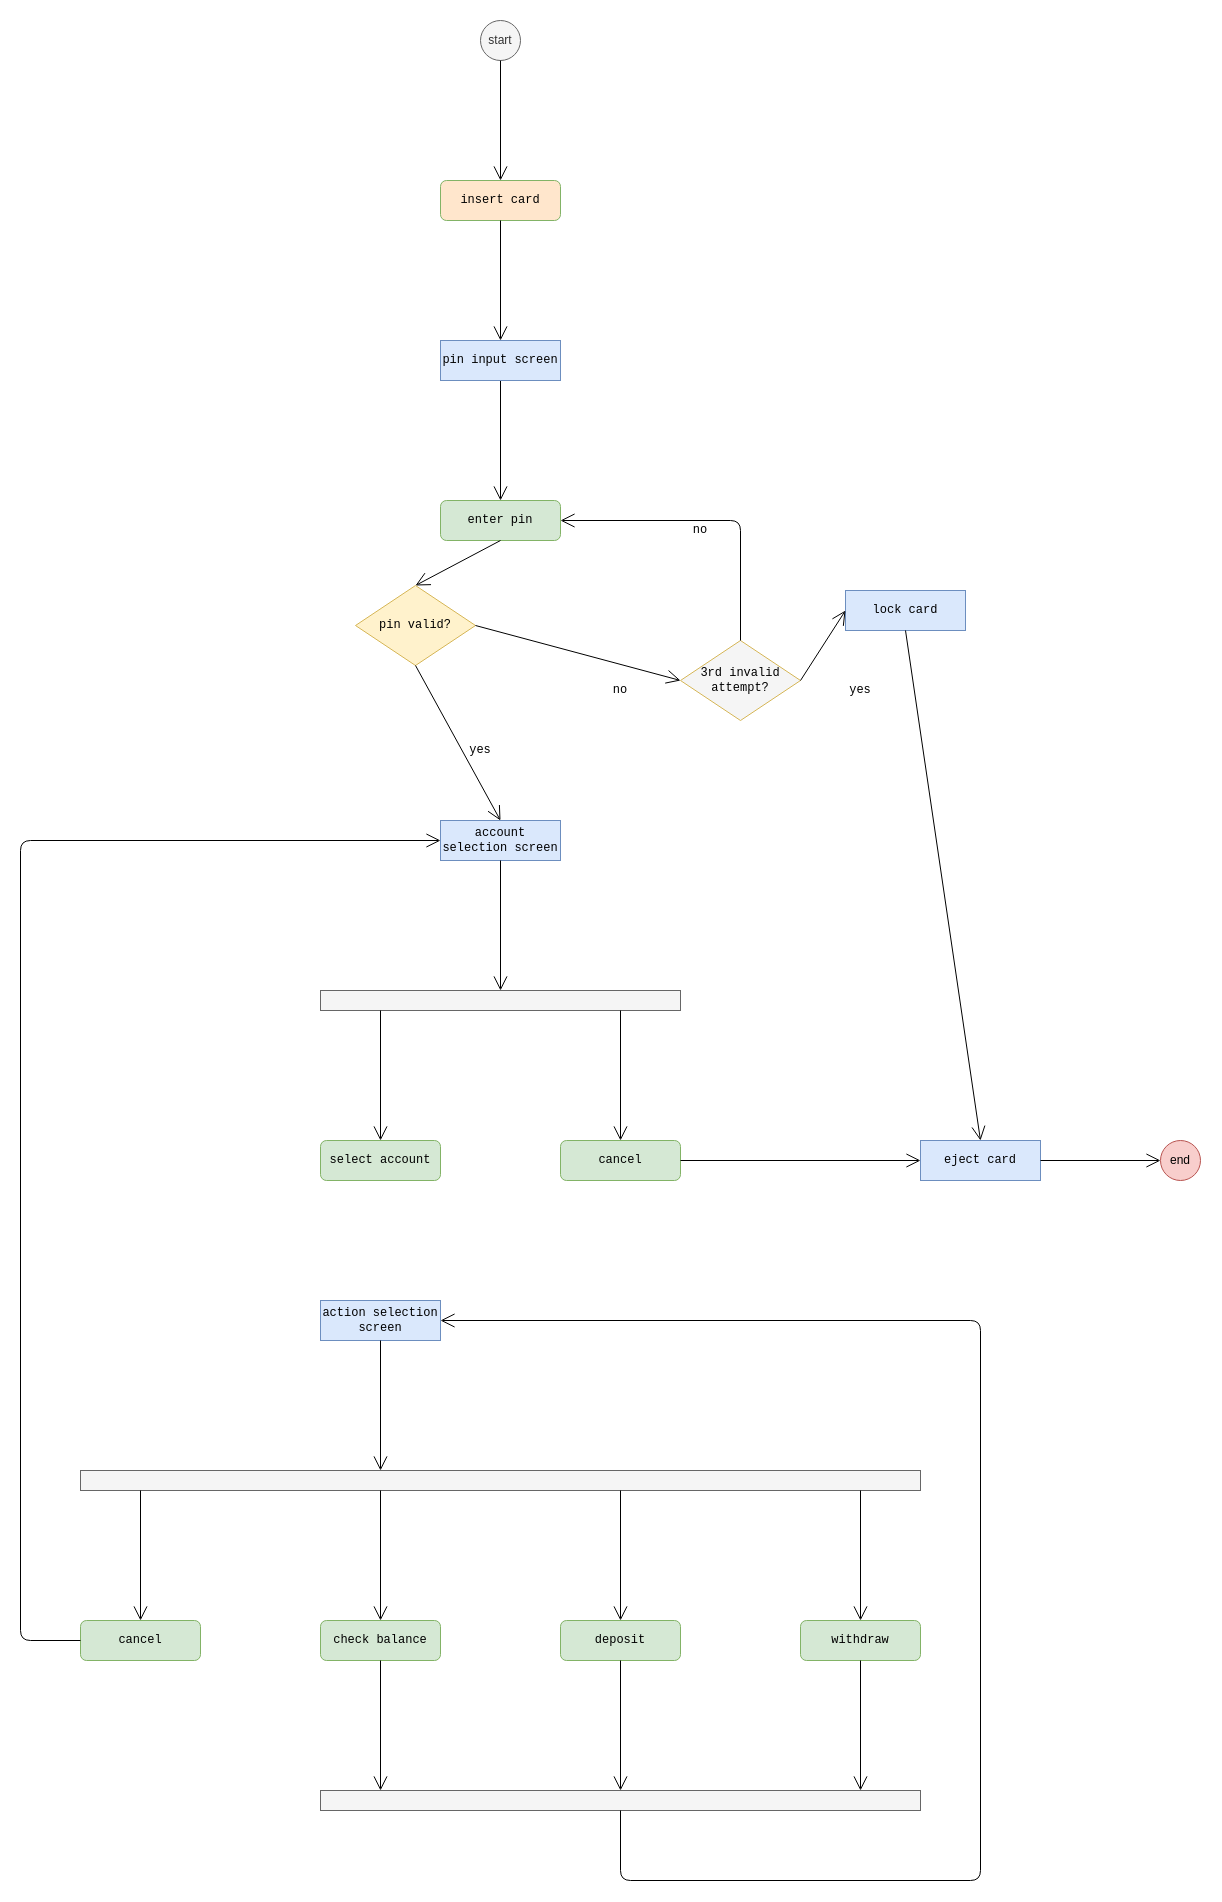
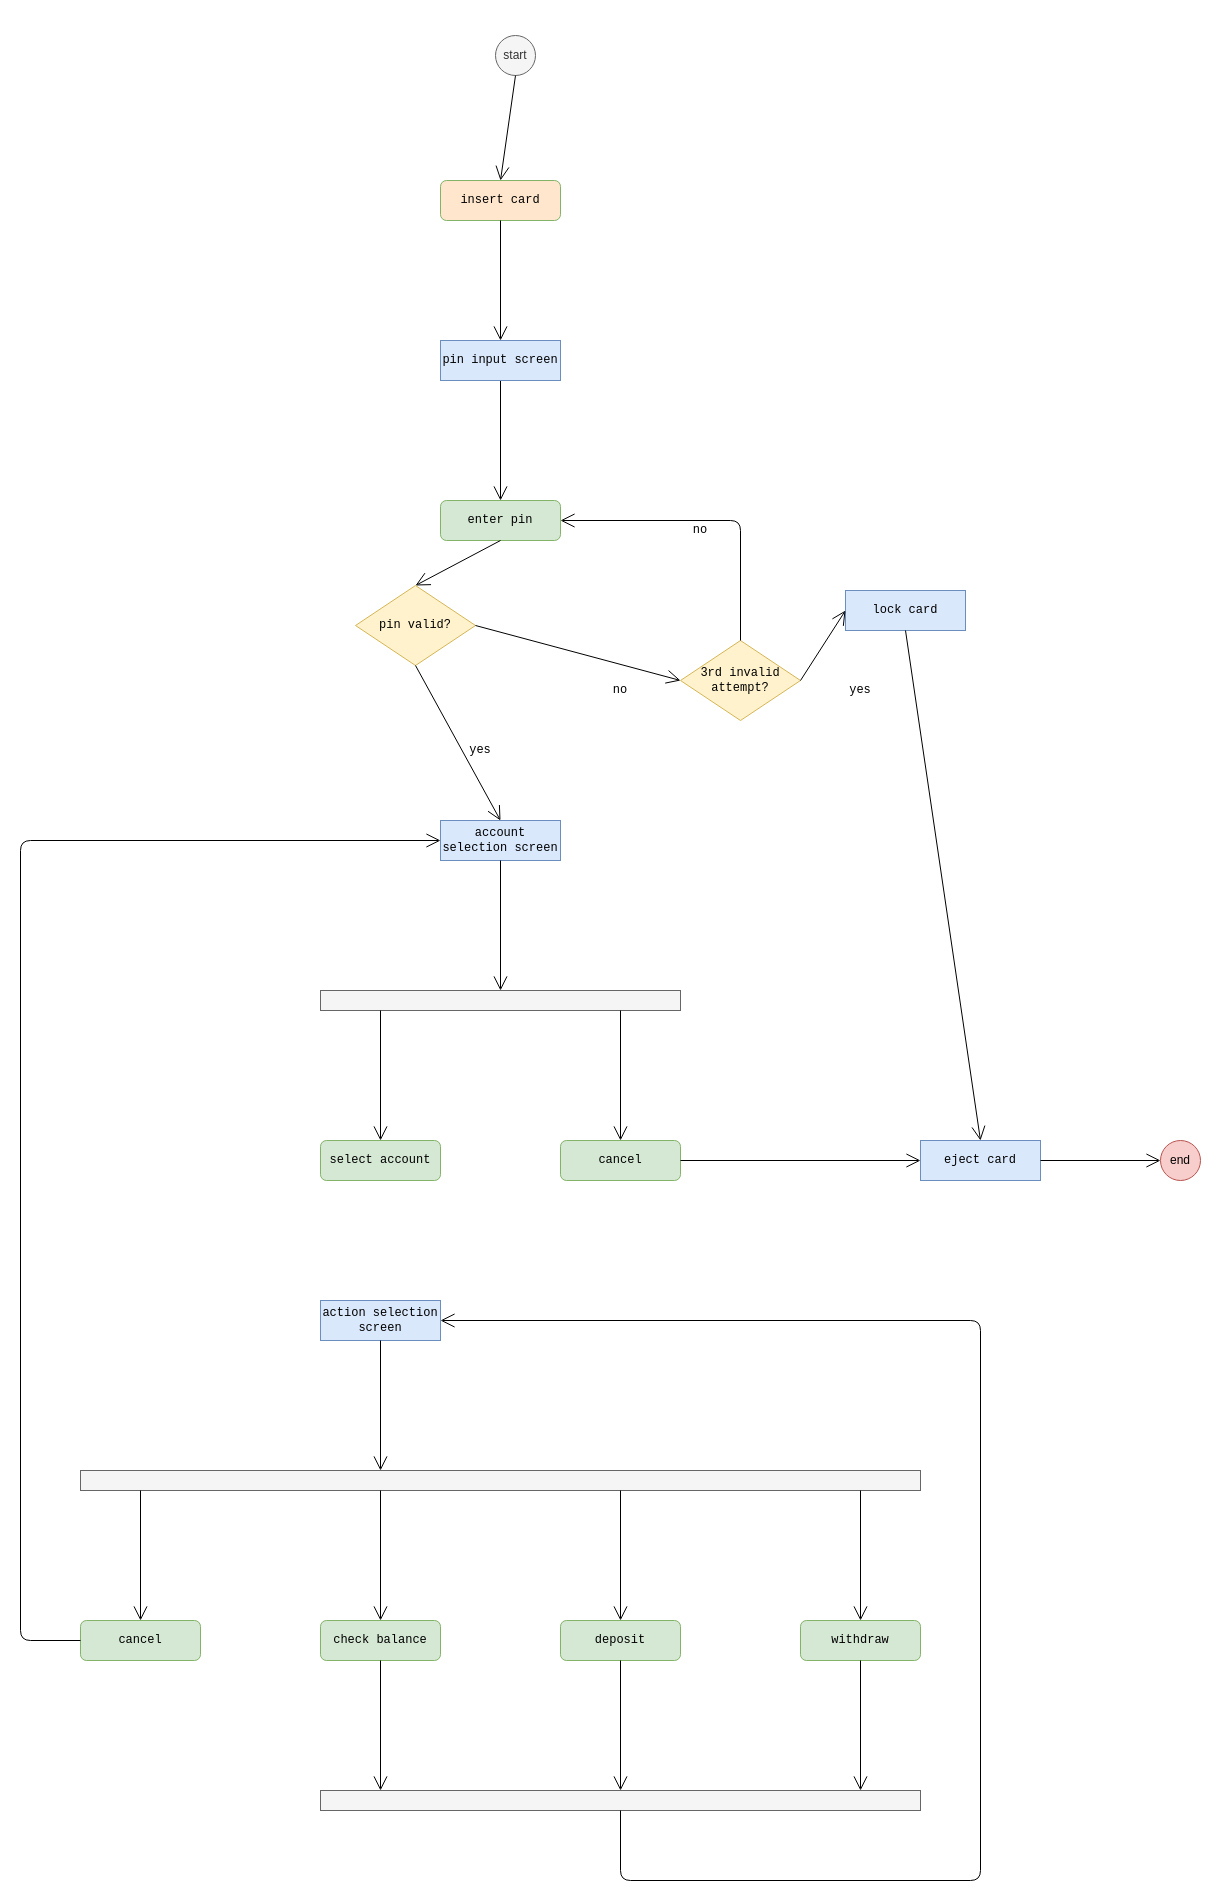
(501, 41) -> (516, 56)
(741, 681) -> (741, 681)
